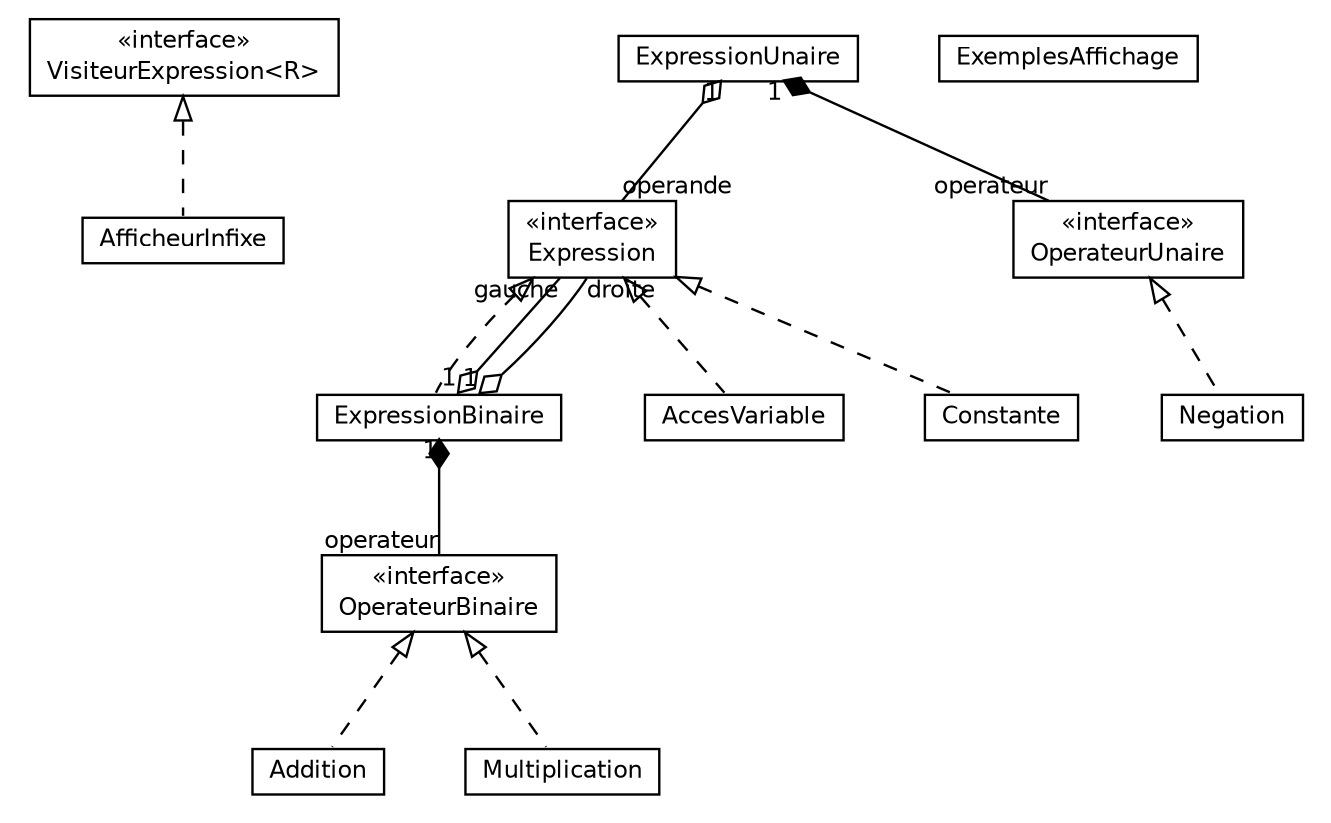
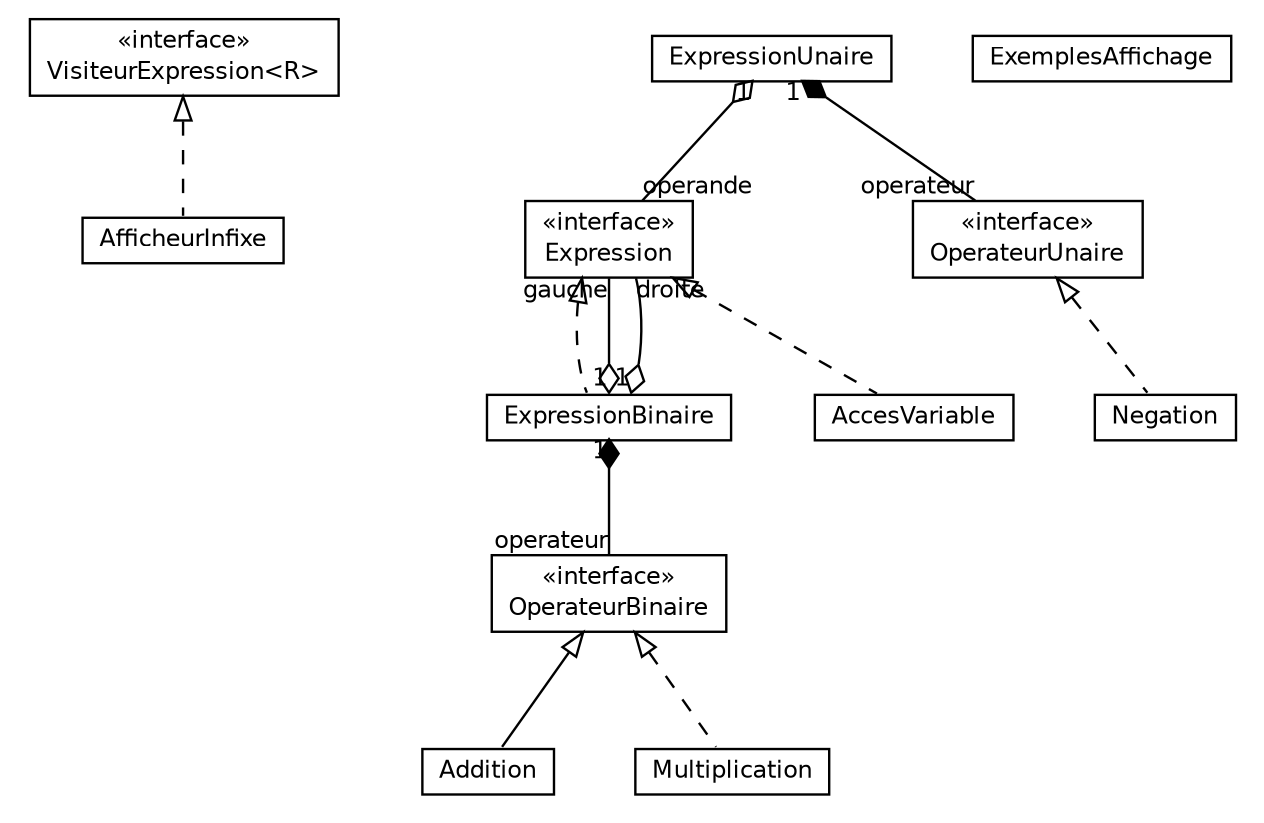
(1001, 416) -> none
(366, 700) -> (535, 700)
